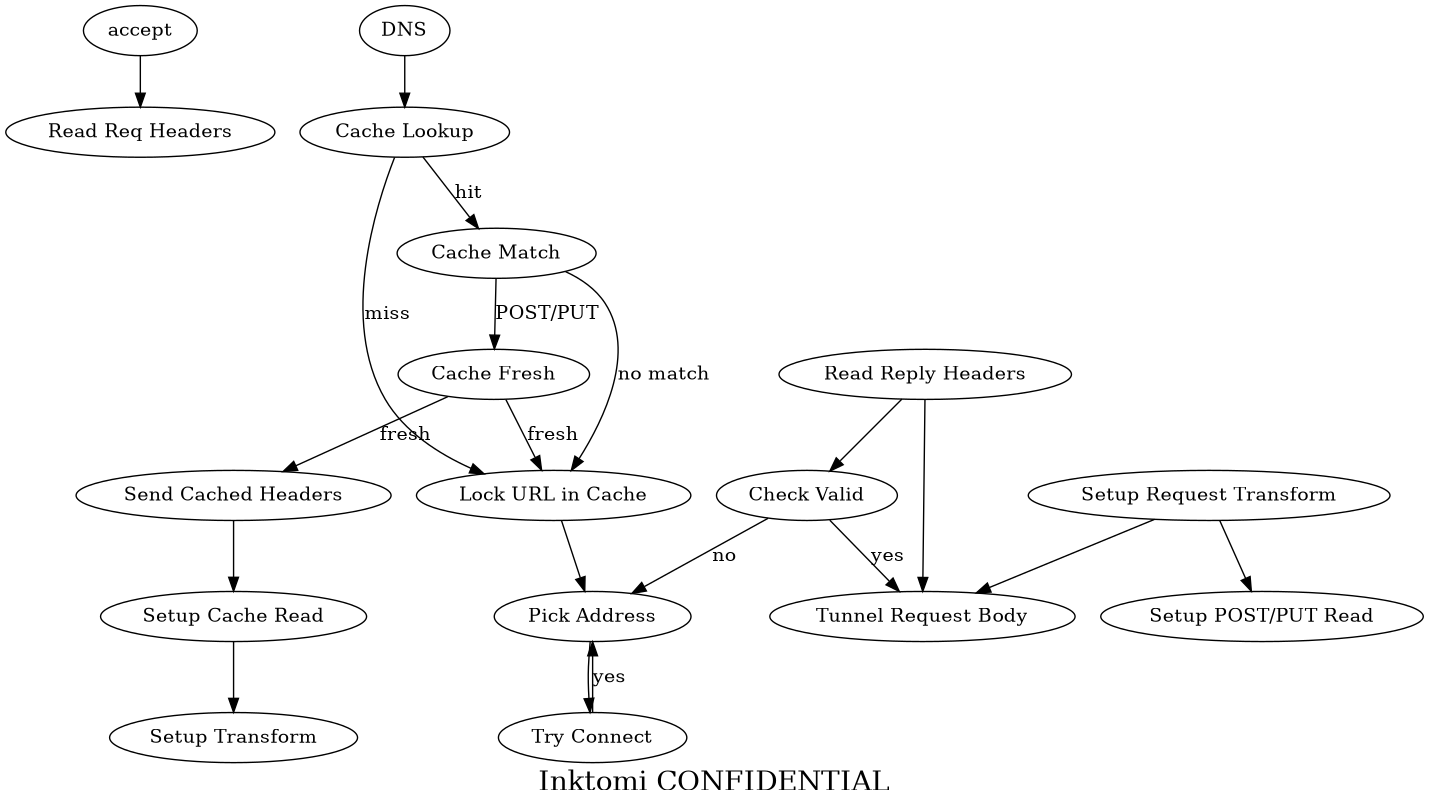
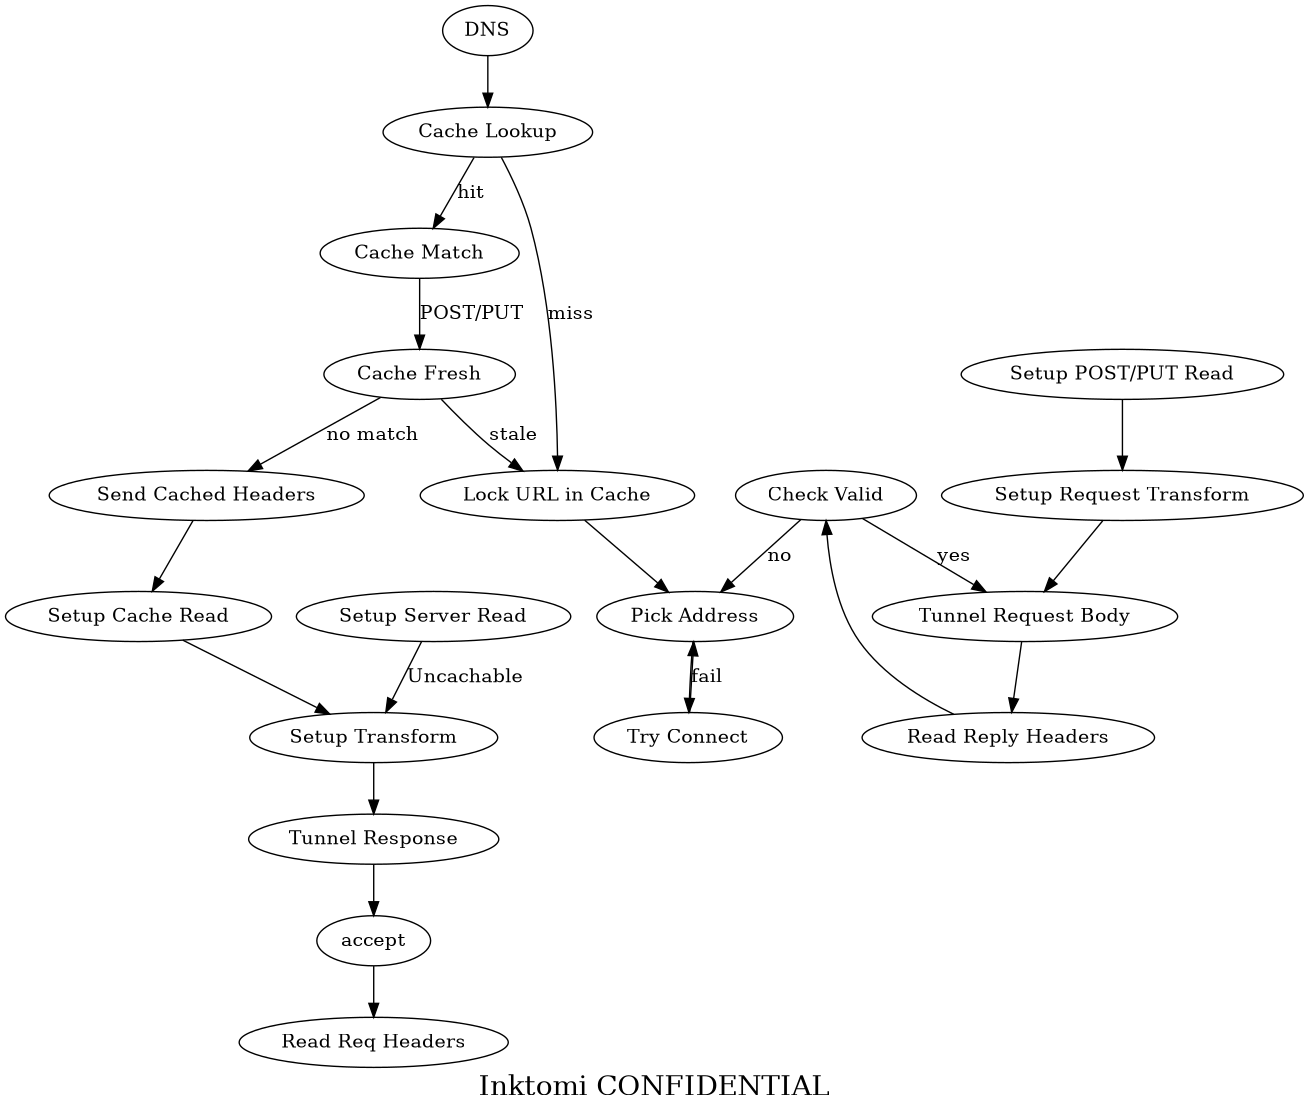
(617, 358) -> none
(405, 435) -> (373, 435)
(553, 435) -> (514, 435)
(924, 488) -> (1018, 670)
(1233, 550) -> (1122, 428)
none -> (434, 617)
(610, 677) -> (707, 677)
none -> (374, 839)
